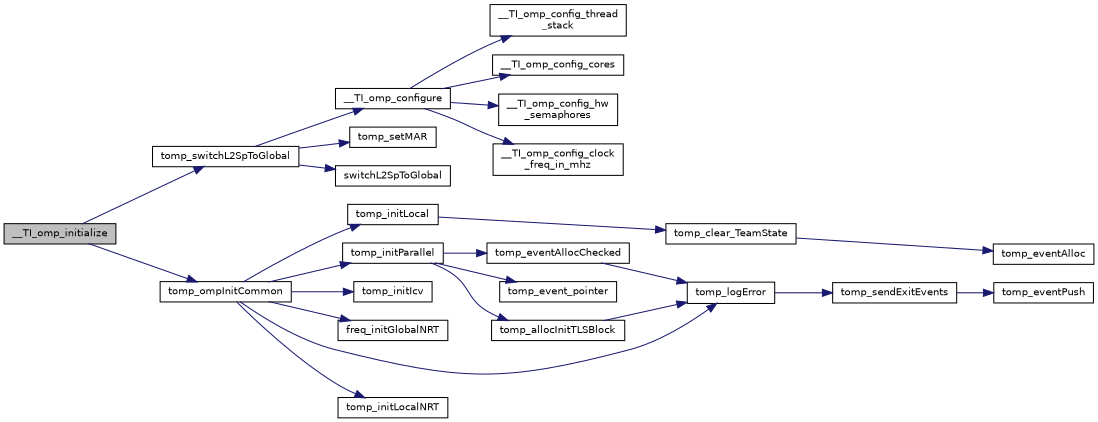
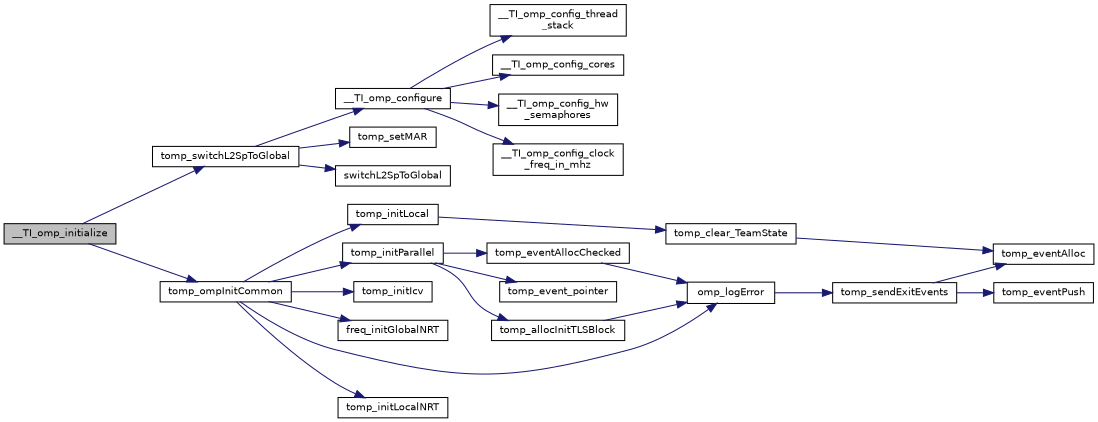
none -> (964, 275)
(731, 293) -> (731, 293)
